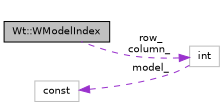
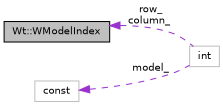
(129, 56) -> (159, 29)
